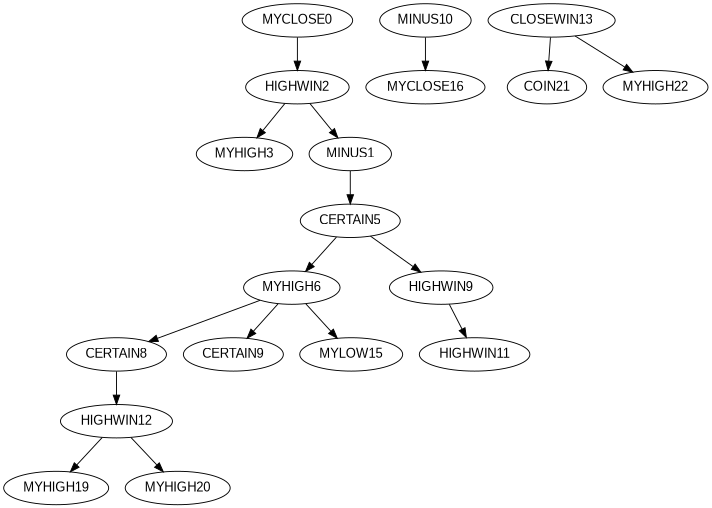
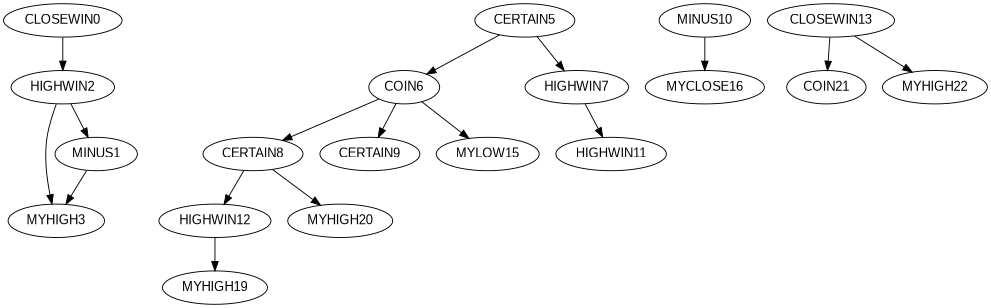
(297, 20) -> (63, 20)
(350, 183) -> (79, 183)
(292, 288) -> (404, 87)
(441, 288) -> (577, 87)
(144, 451) -> (293, 185)
